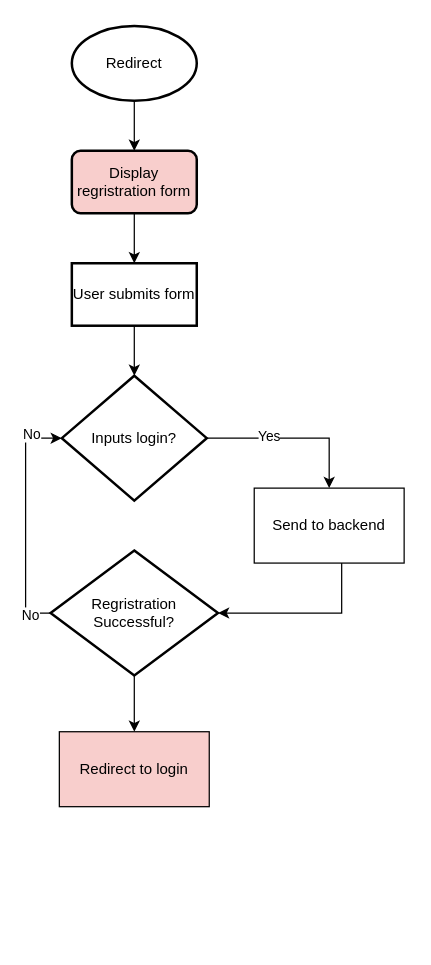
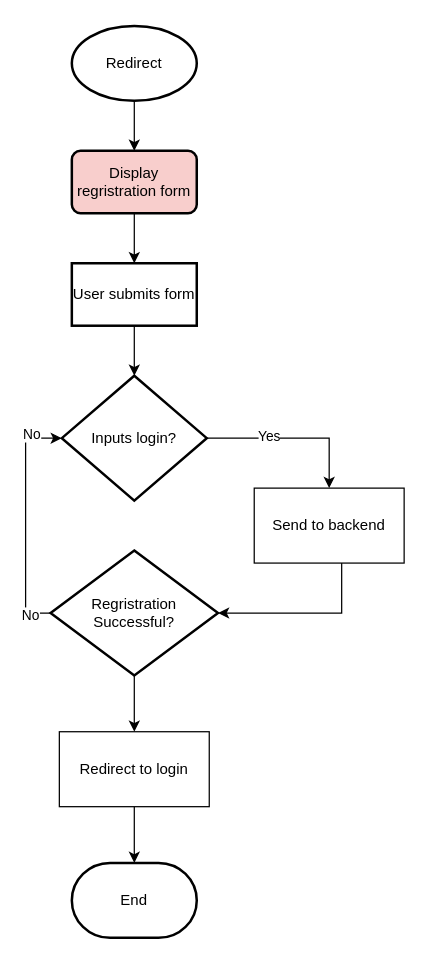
(134, 769) -> (134, 769)
none -> (134, 831)
none -> (134, 901)
